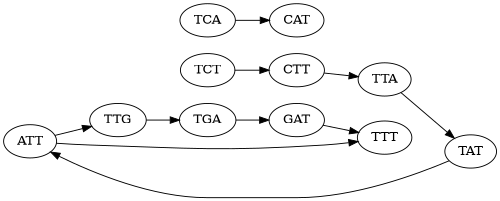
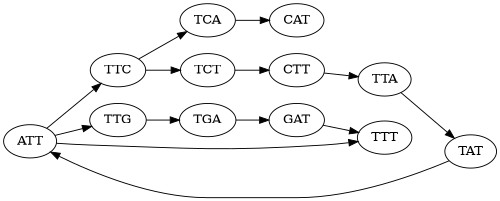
none -> (118, 70)
